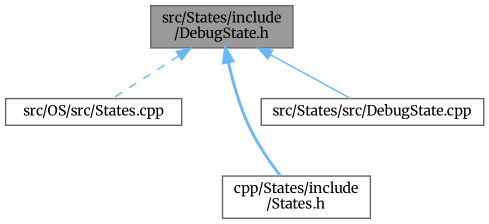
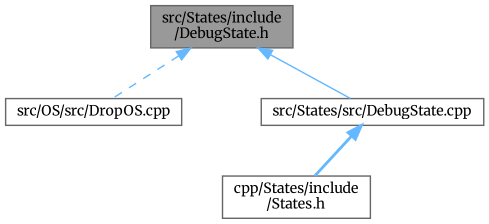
(94, 112) -> (94, 112)
(247, 122) -> (333, 156)
